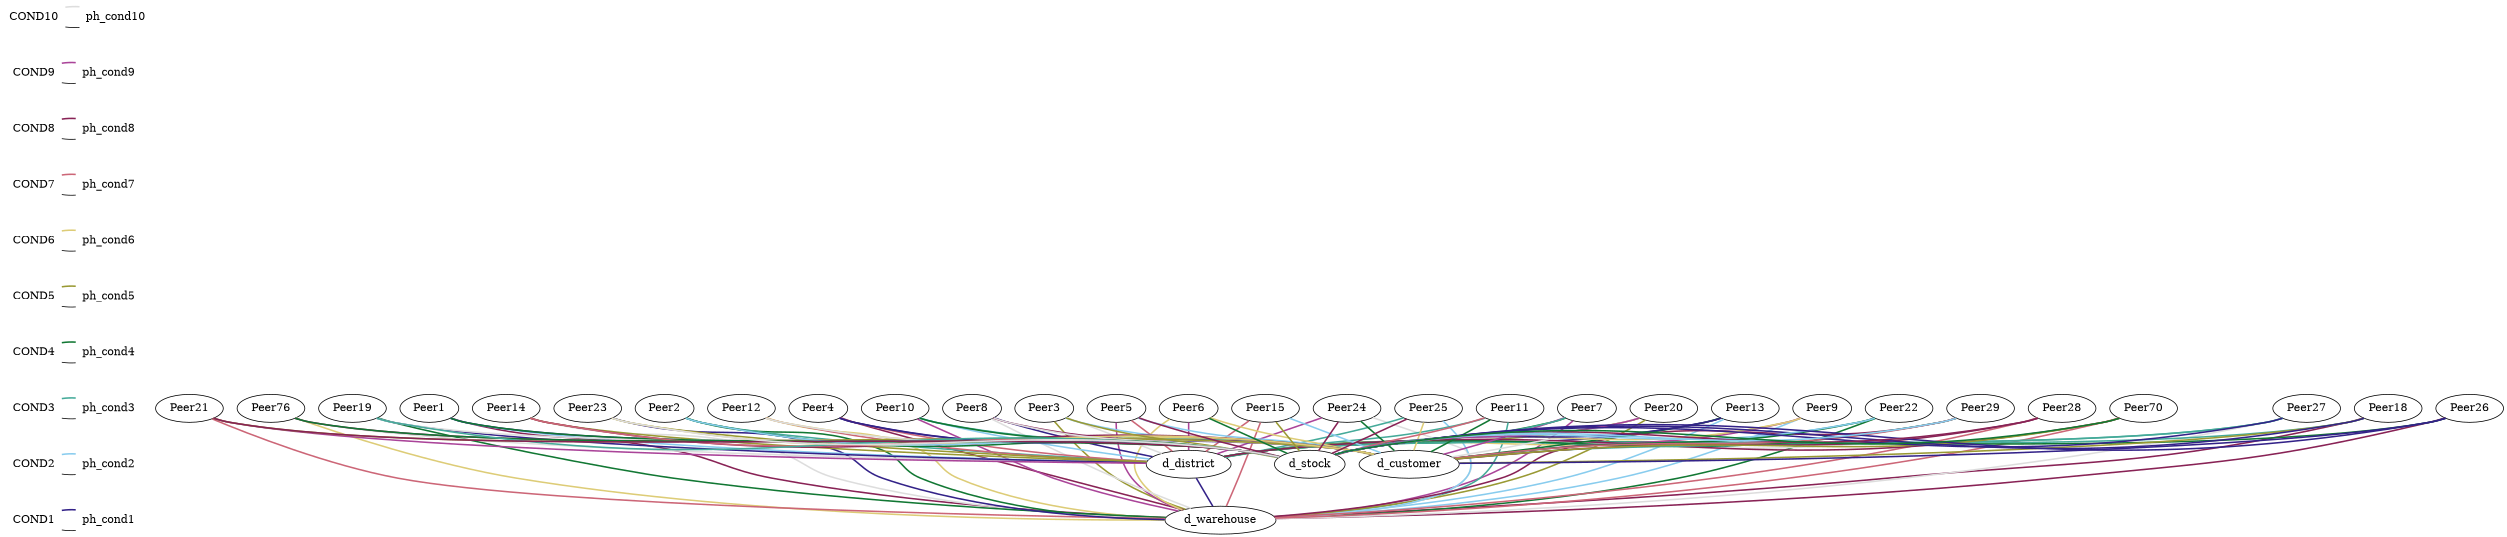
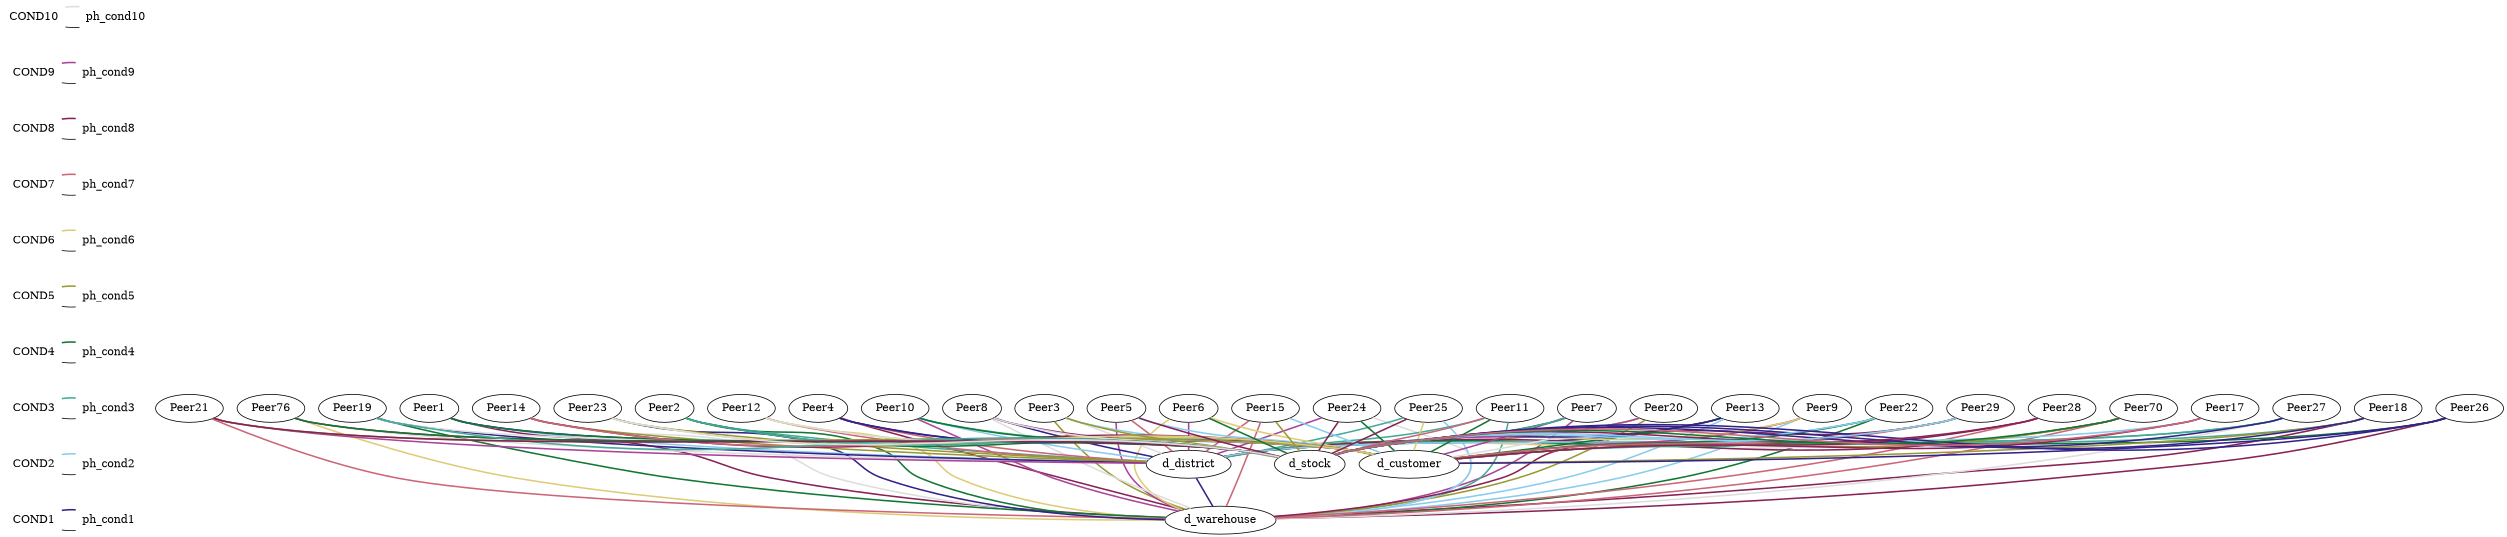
none -> (2225, 408)
(982, 443) -> (982, 443)
